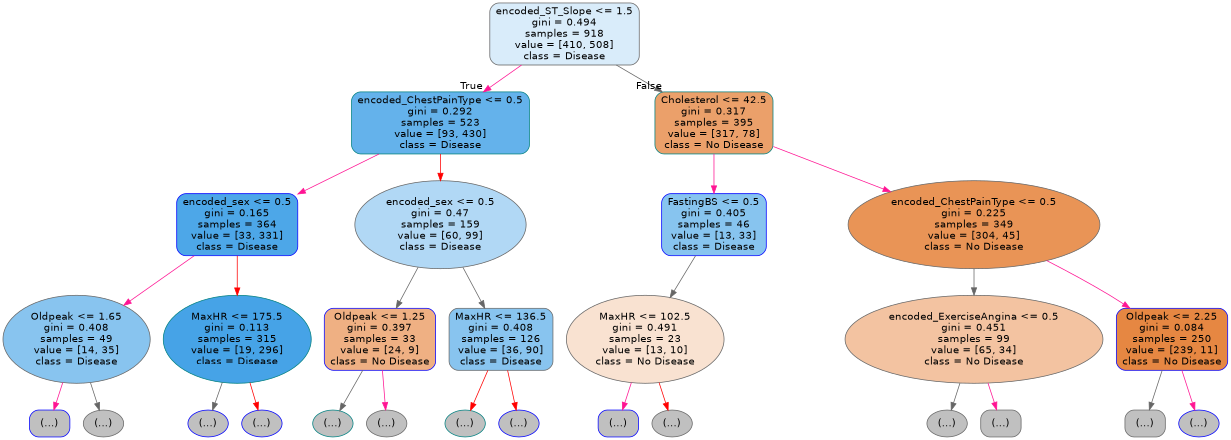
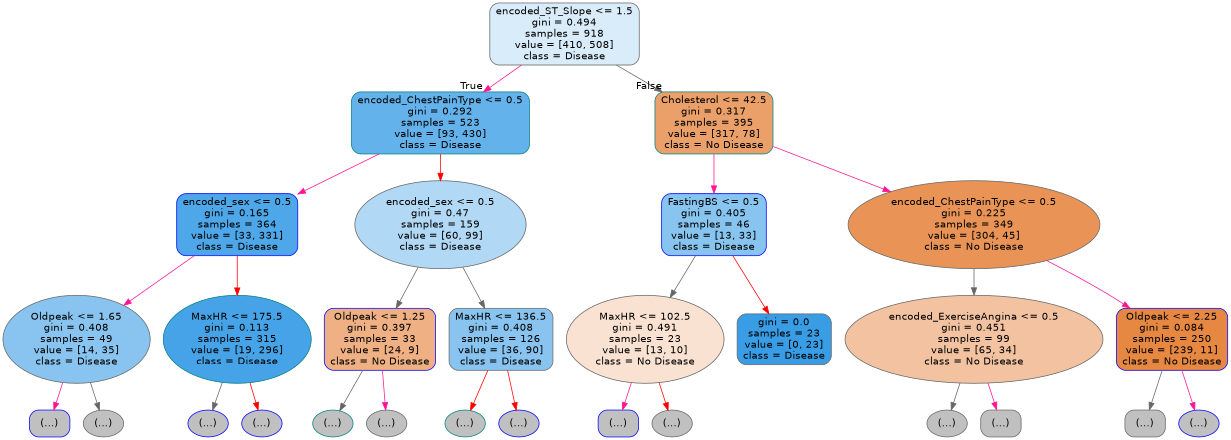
none -> (784, 339)
